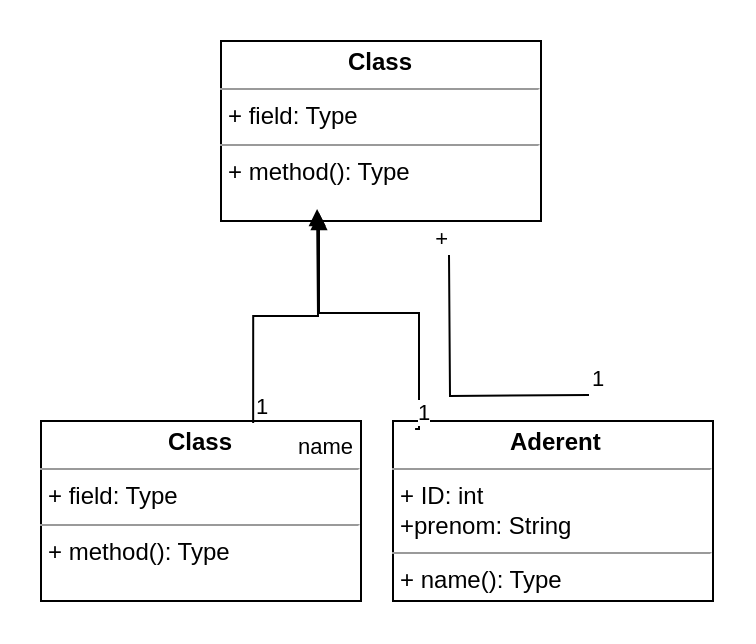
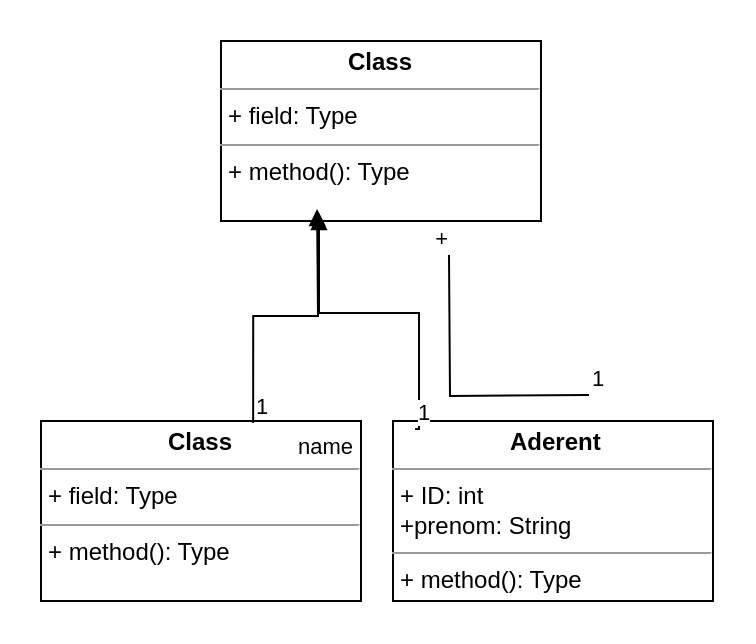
(484, 479) -> (491, 479)
